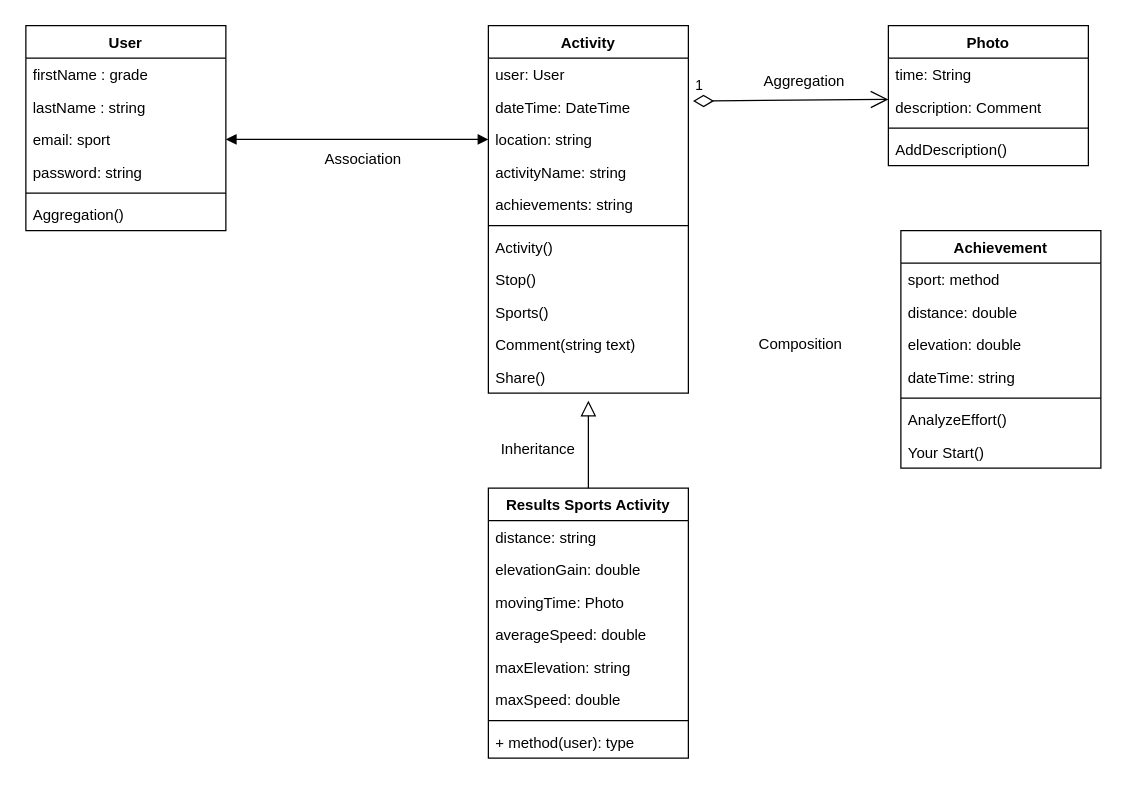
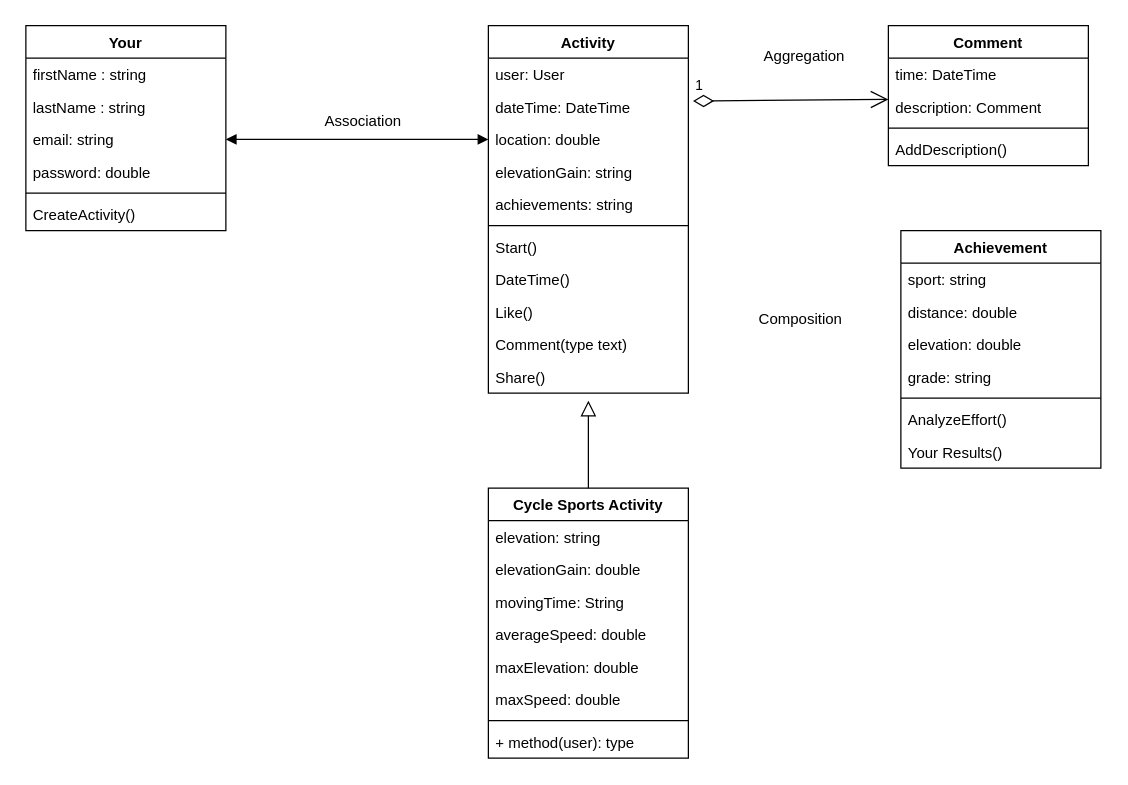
(125, 43) -> (125, 43)
(988, 43) -> (988, 43)
(96, 75) -> (98, 75)
(938, 75) -> (946, 75)
(804, 82) -> (804, 57)
(75, 140) -> (77, 140)
(552, 140) -> (552, 140)
(363, 159) -> (363, 122)
(94, 173) -> (94, 173)
(569, 173) -> (572, 173)
(85, 215) -> (96, 215)
(533, 248) -> (524, 248)
(520, 280) -> (535, 280)
(958, 280) -> (956, 280)
(529, 313) -> (518, 313)
(801, 344) -> (801, 319)
(575, 345) -> (569, 345)
(967, 378) -> (956, 378)
(538, 449) -> none
(956, 453) -> (962, 453)
(588, 505) -> (588, 505)
(554, 538) -> (557, 538)
(559, 603) -> (561, 603)
(569, 668) -> (569, 668)
